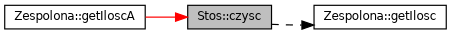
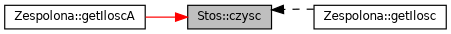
(287, 25) -> (299, 9)
